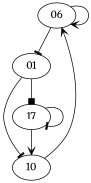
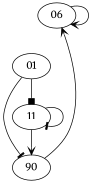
(45, 39) -> none
(31, 117) -> (31, 117)
(31, 168) -> (31, 168)
